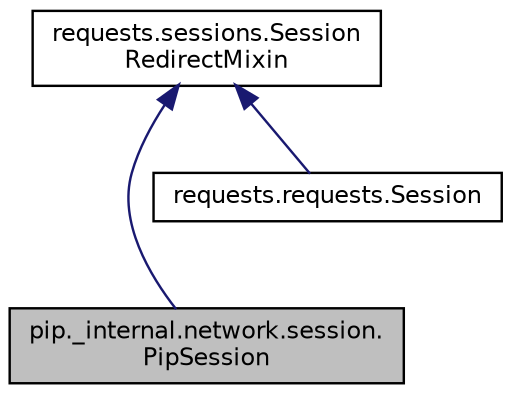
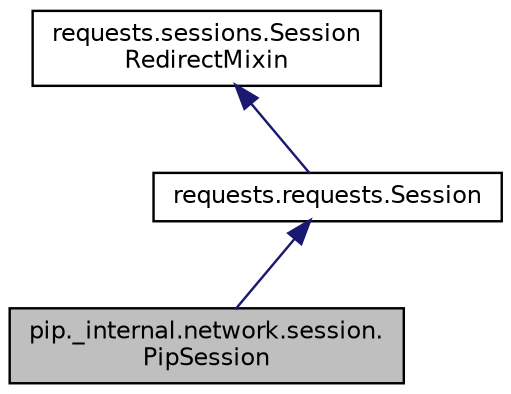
(129, 209) -> (265, 274)
